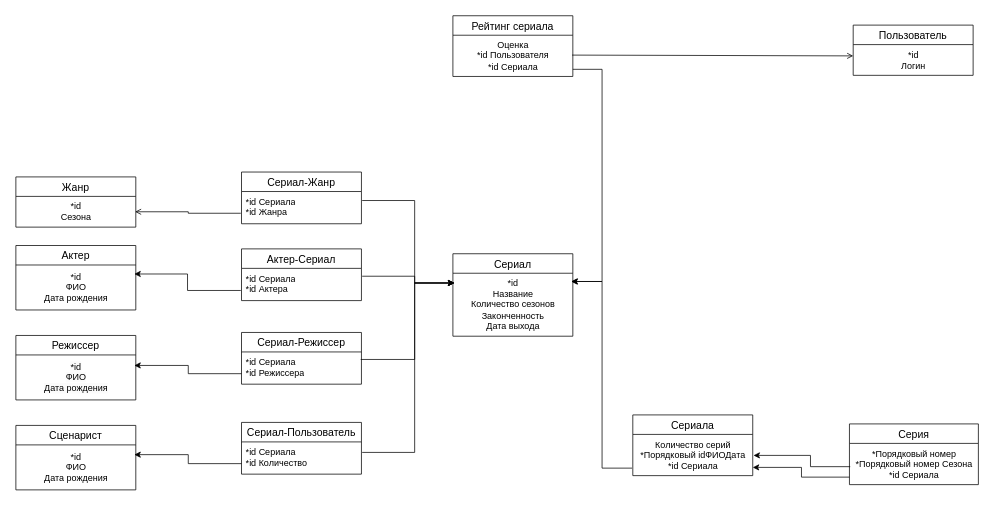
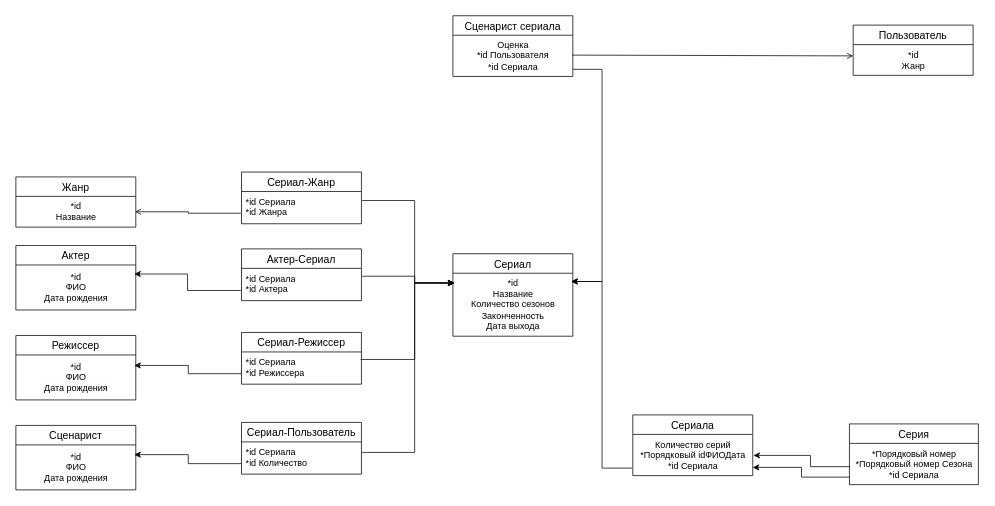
(512, 26) -> (512, 26)
(914, 60) -> (914, 60)
(76, 212) -> (76, 212)
